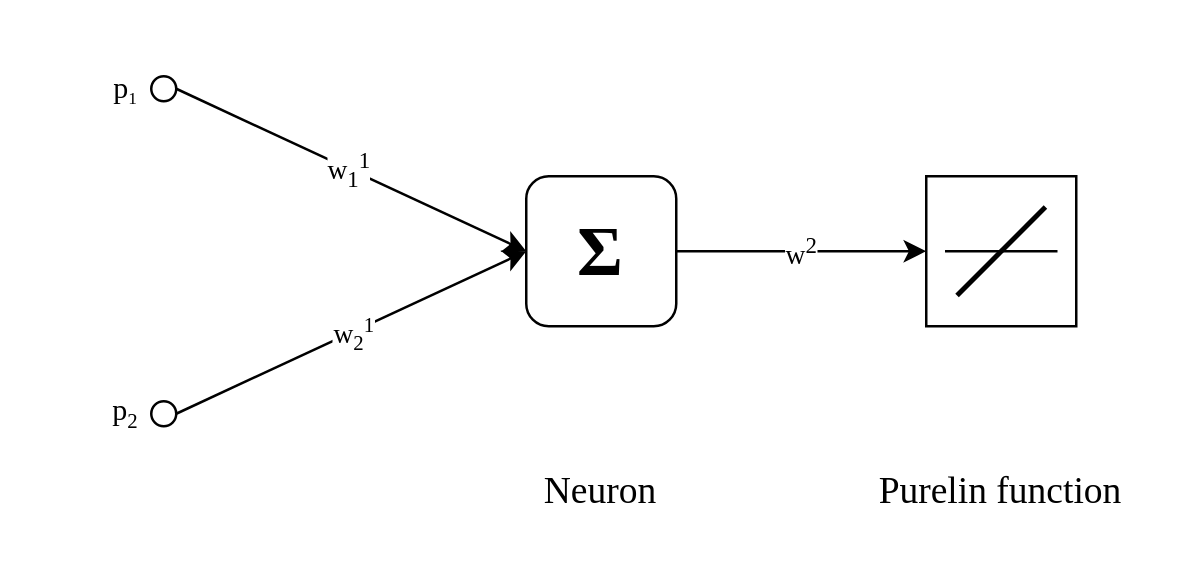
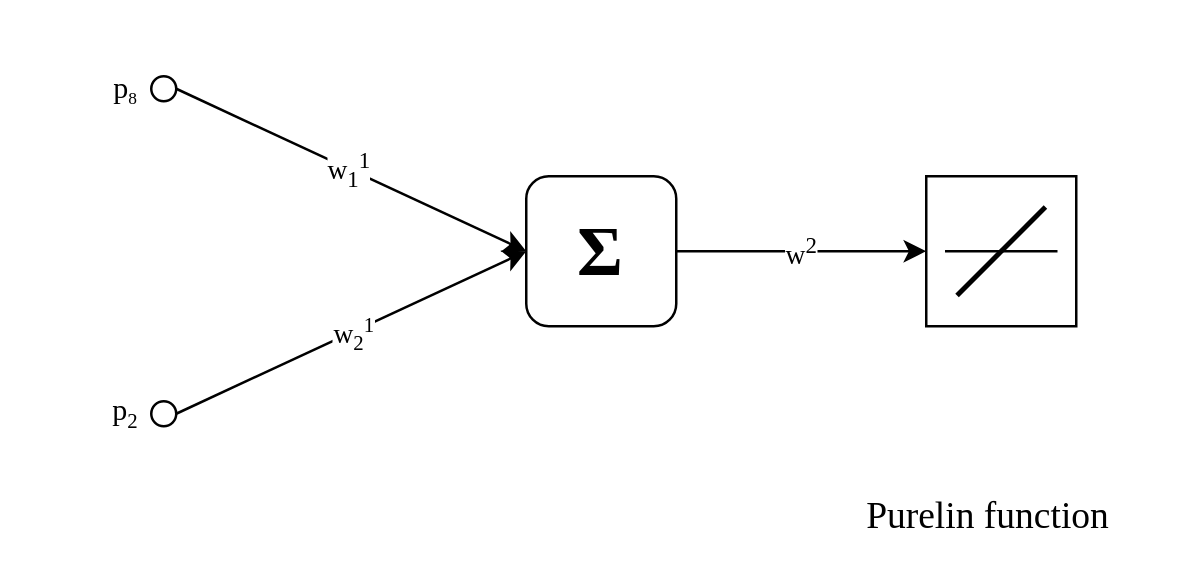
(126, 89) -> (126, 89)
(601, 489) -> none
(1001, 489) -> (989, 514)
